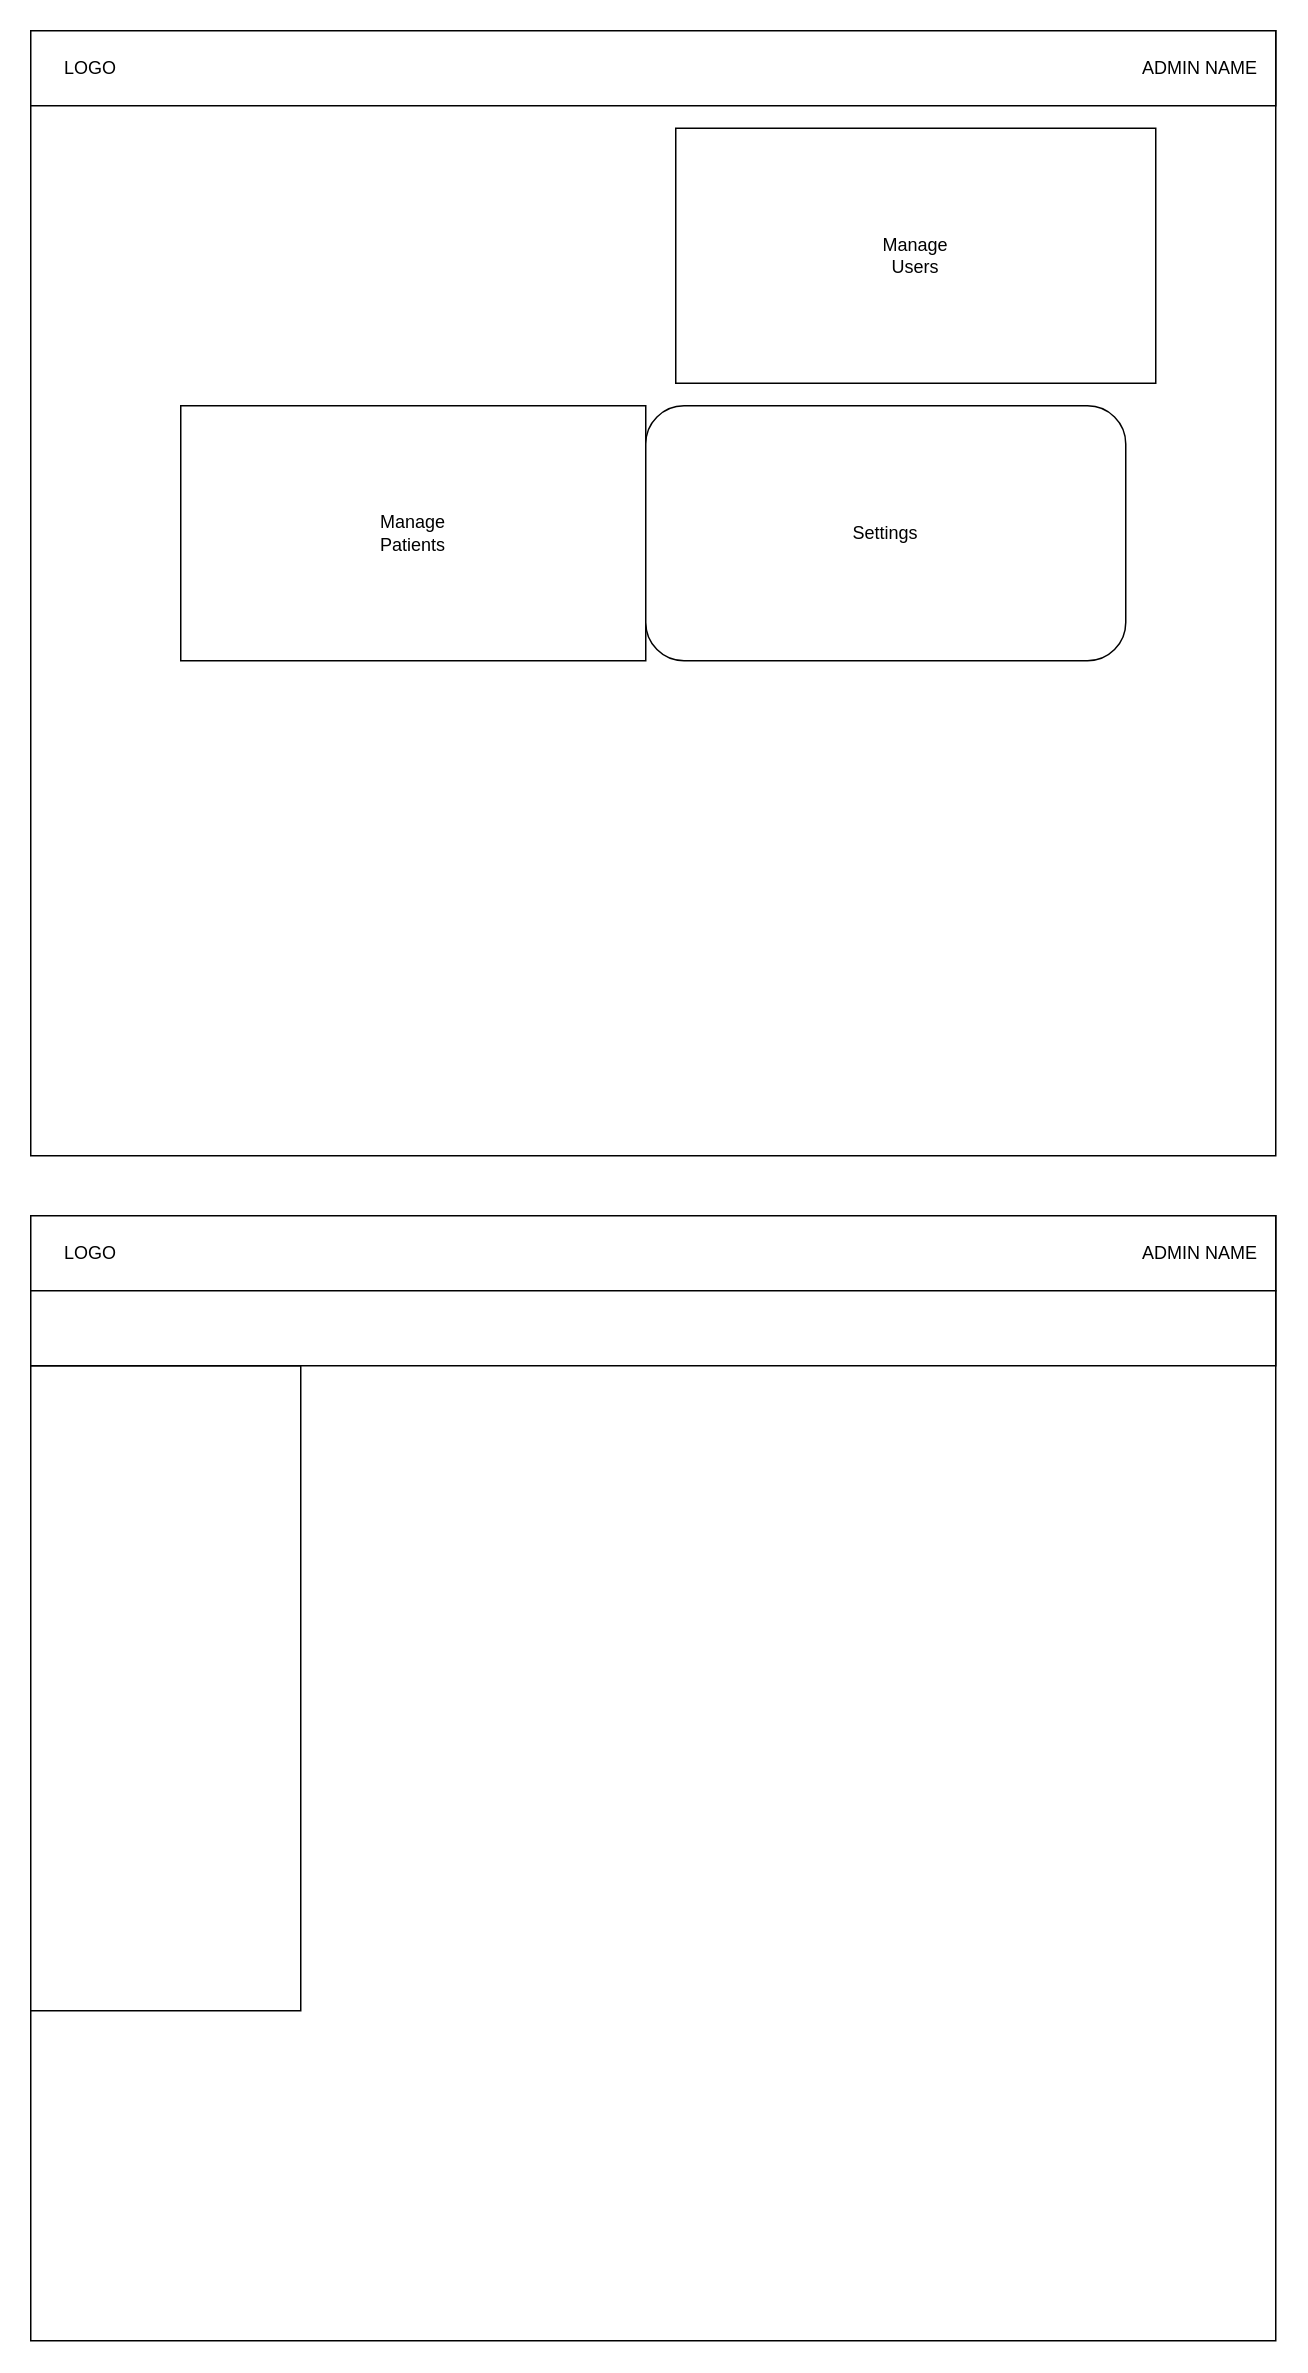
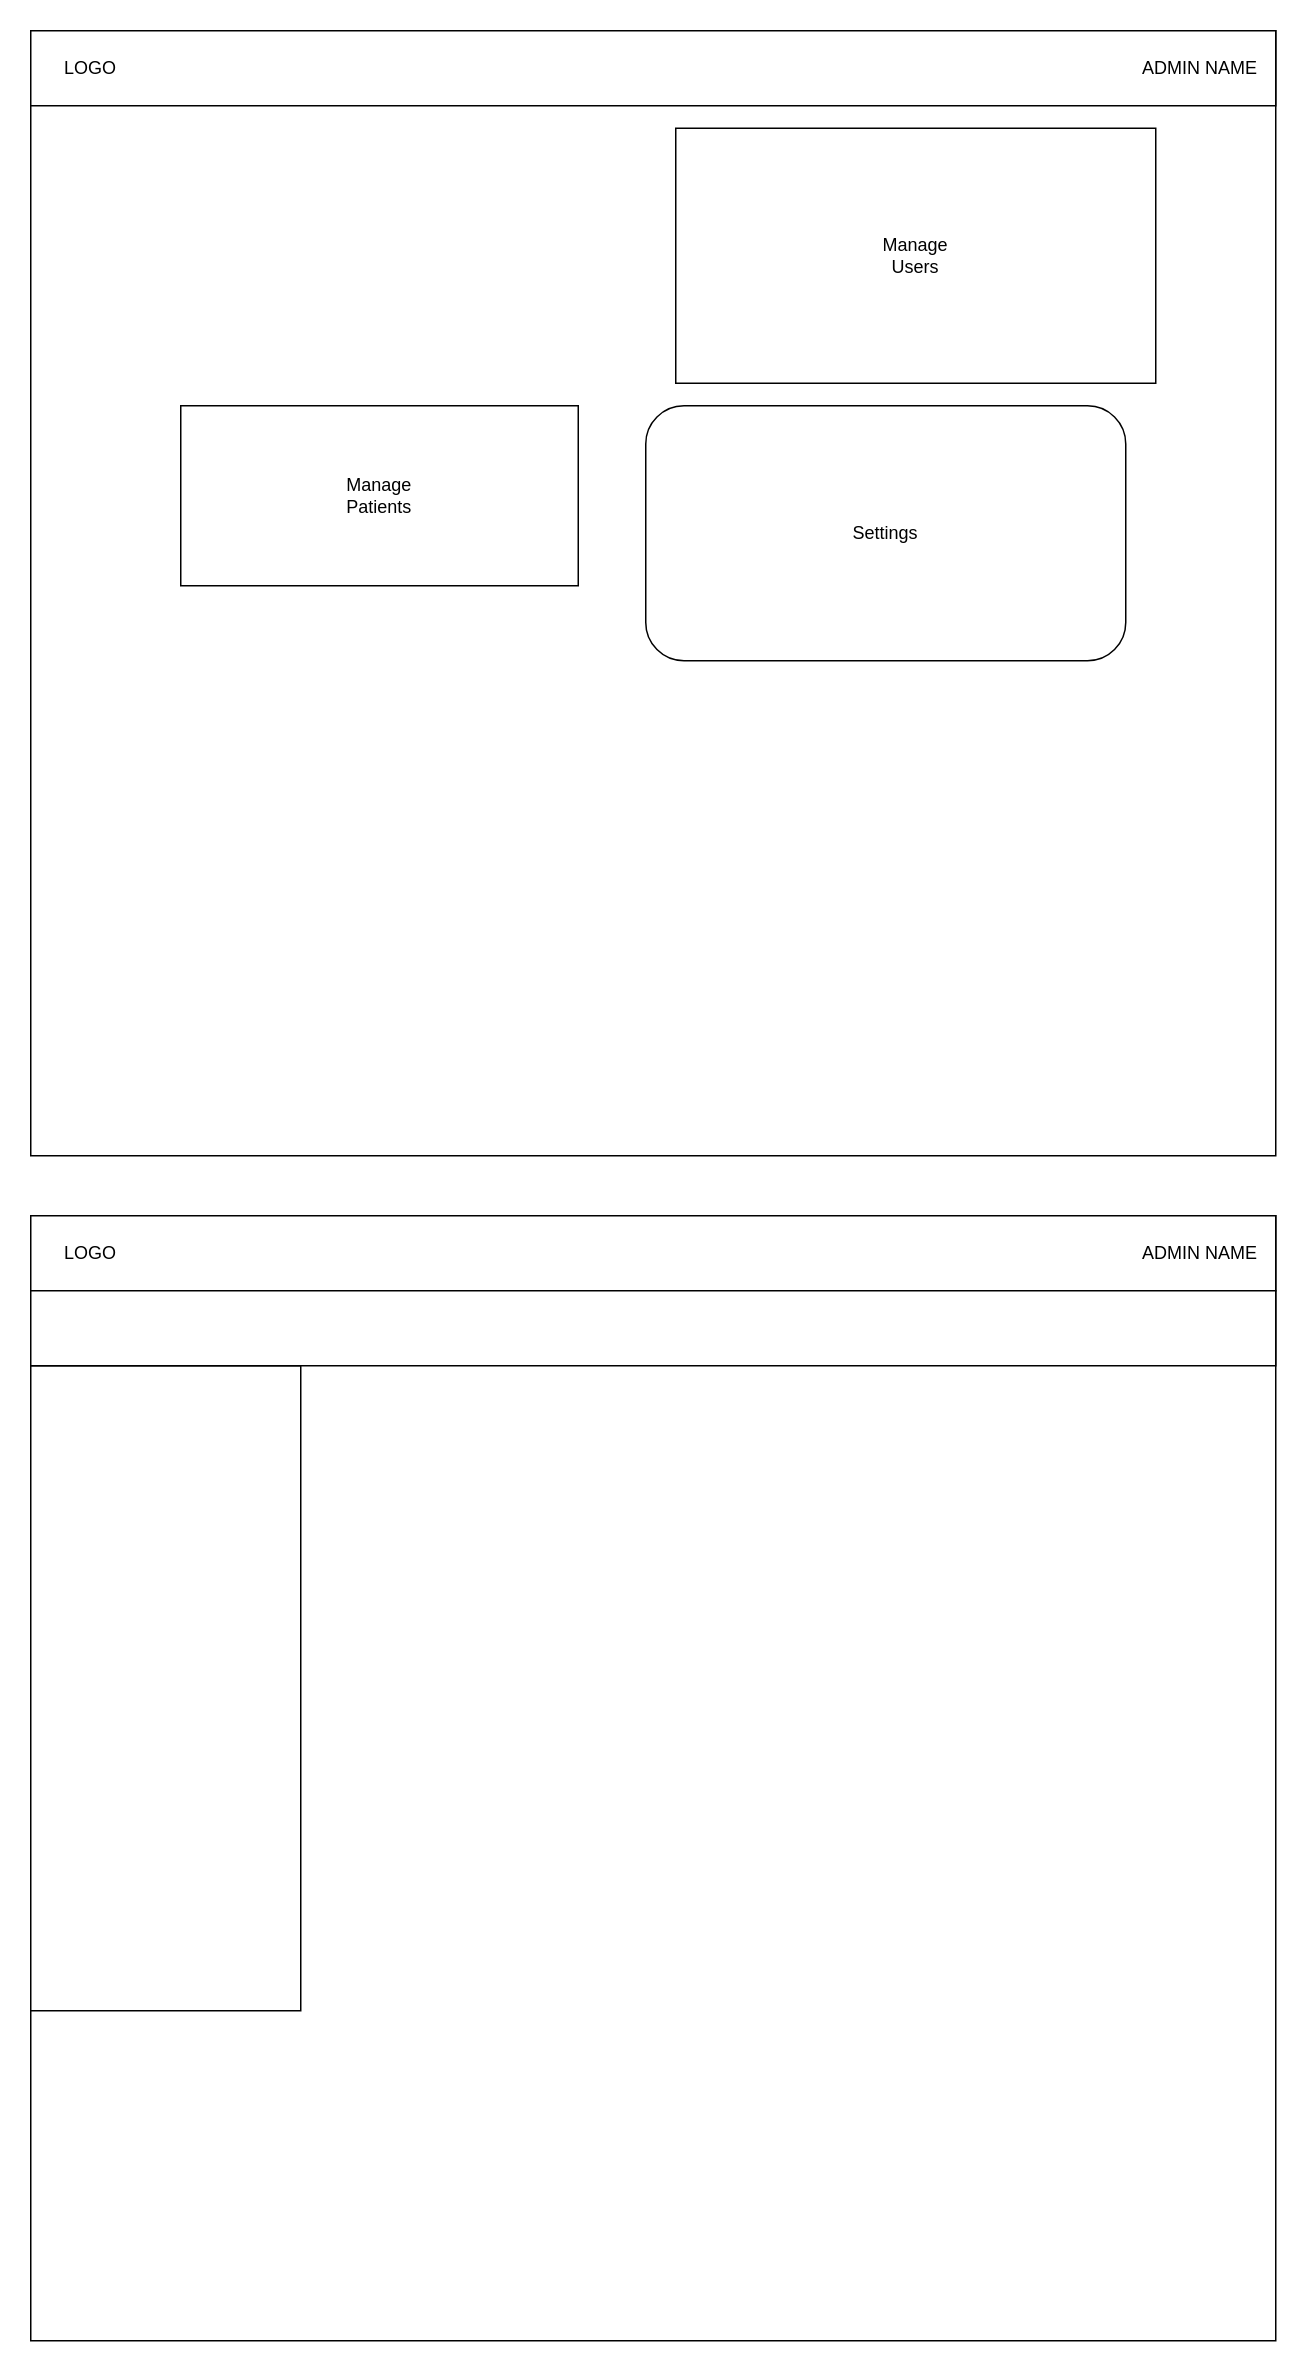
(413, 533) -> (380, 496)
